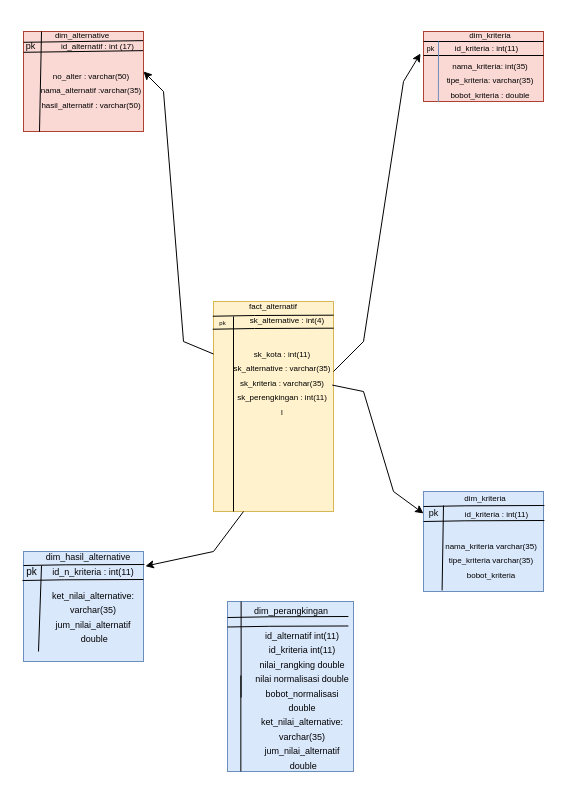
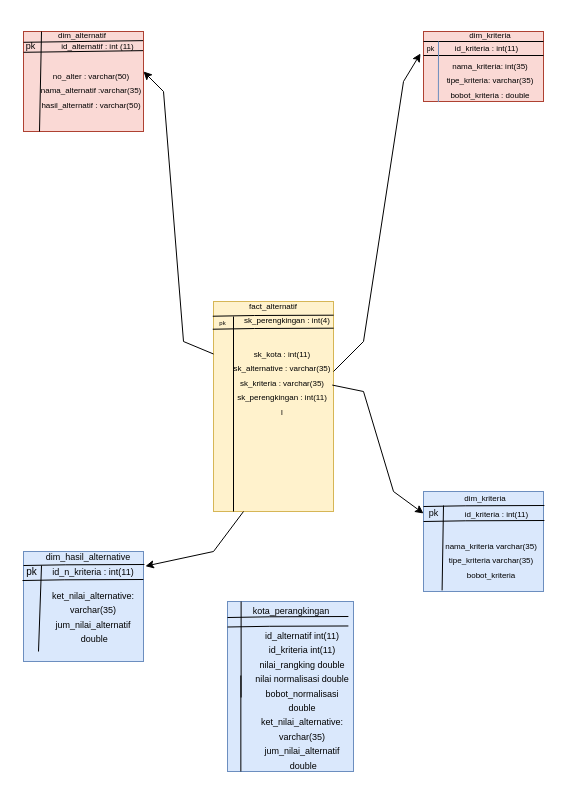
(83, 42) -> (83, 42)
(98, 53) -> (98, 53)
(288, 327) -> (288, 327)
(292, 618) -> (292, 618)
